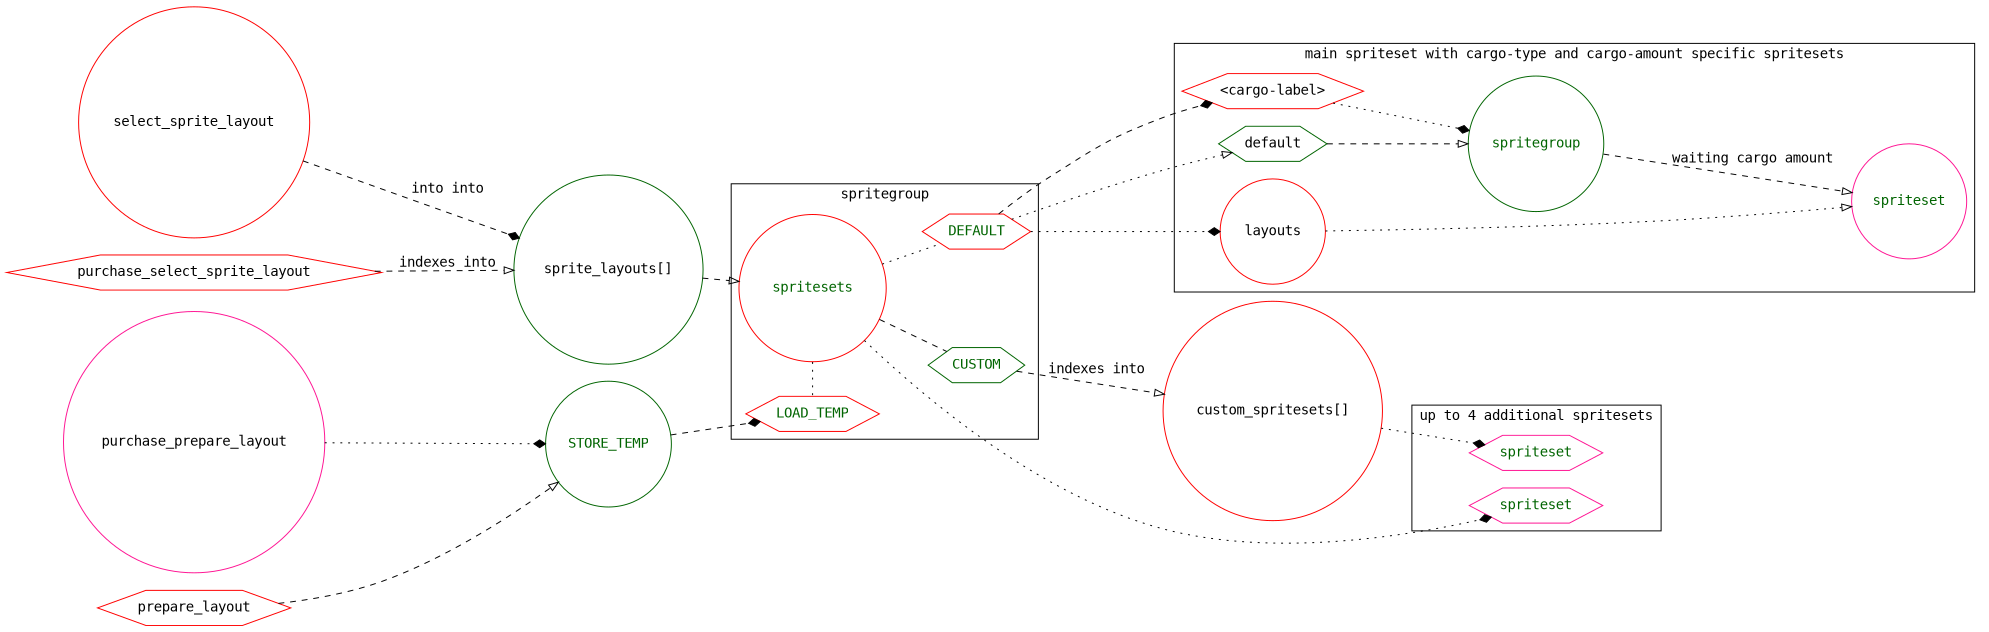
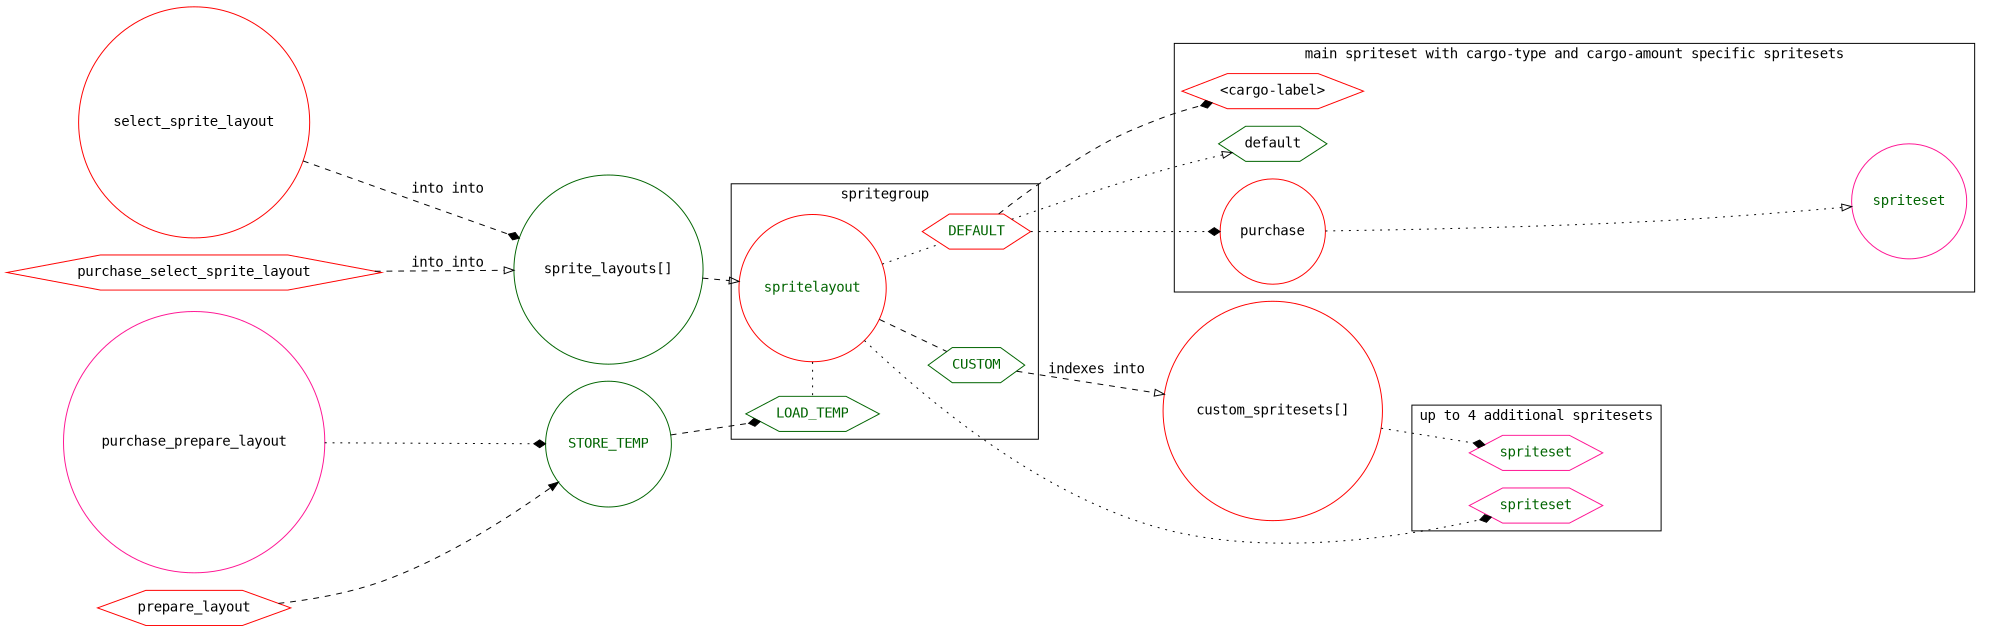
(1536, 144) -> none
(1273, 232) -> (1273, 232)
(448, 263) -> (448, 263)
(813, 288) -> (813, 288)
(813, 414) -> (813, 414)
(422, 565) -> (422, 565)
